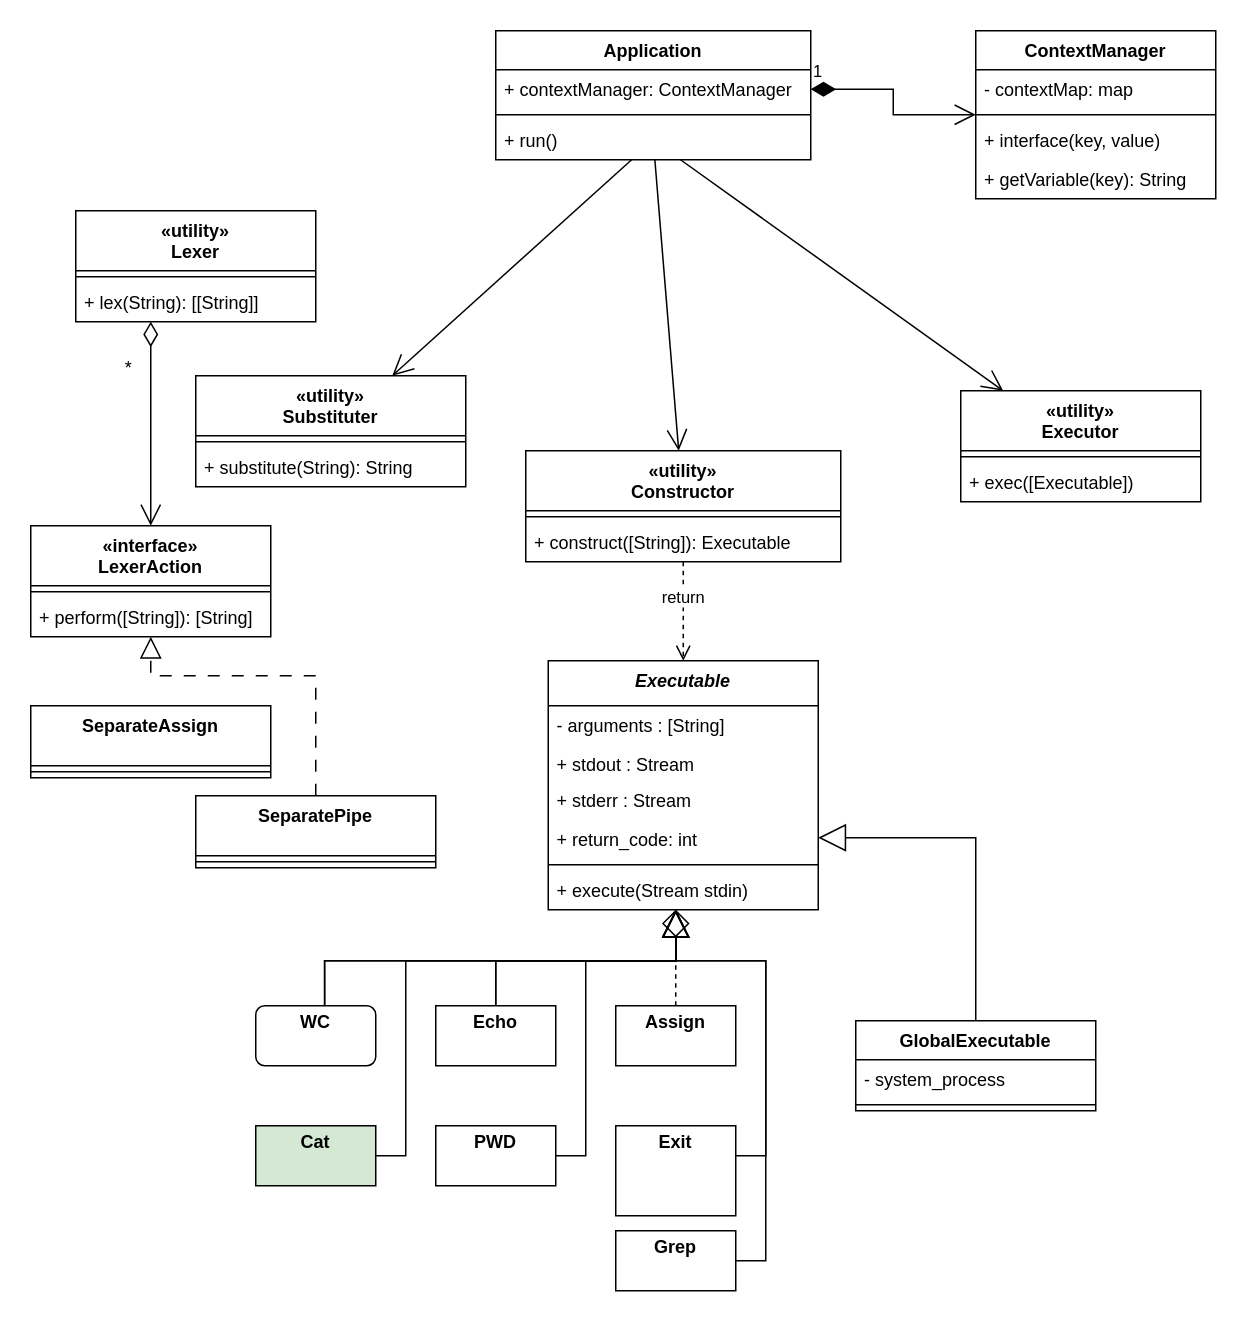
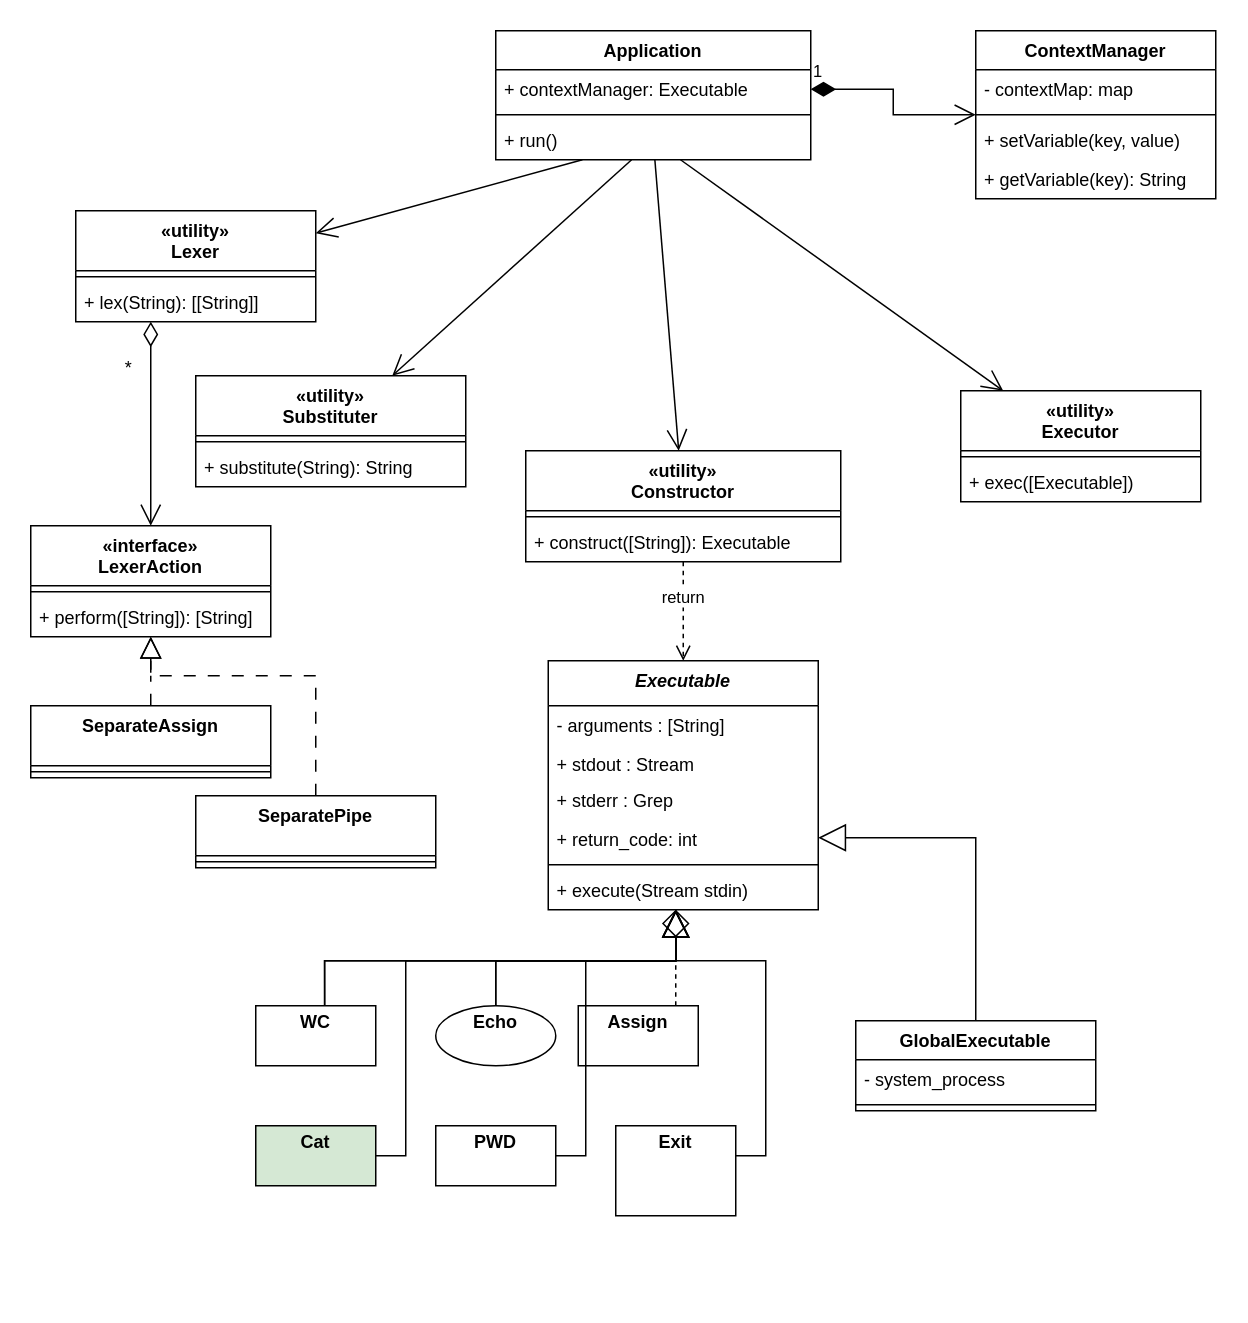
(658, 90) -> (636, 90)
(1088, 141) -> (1096, 141)
none -> (447, 197)
none -> (151, 678)
(633, 801) -> (623, 801)
(316, 1036) -> (316, 1036)
(496, 1036) -> (496, 1036)
(676, 1036) -> (638, 1036)
(766, 1224) -> none
(676, 1261) -> none
